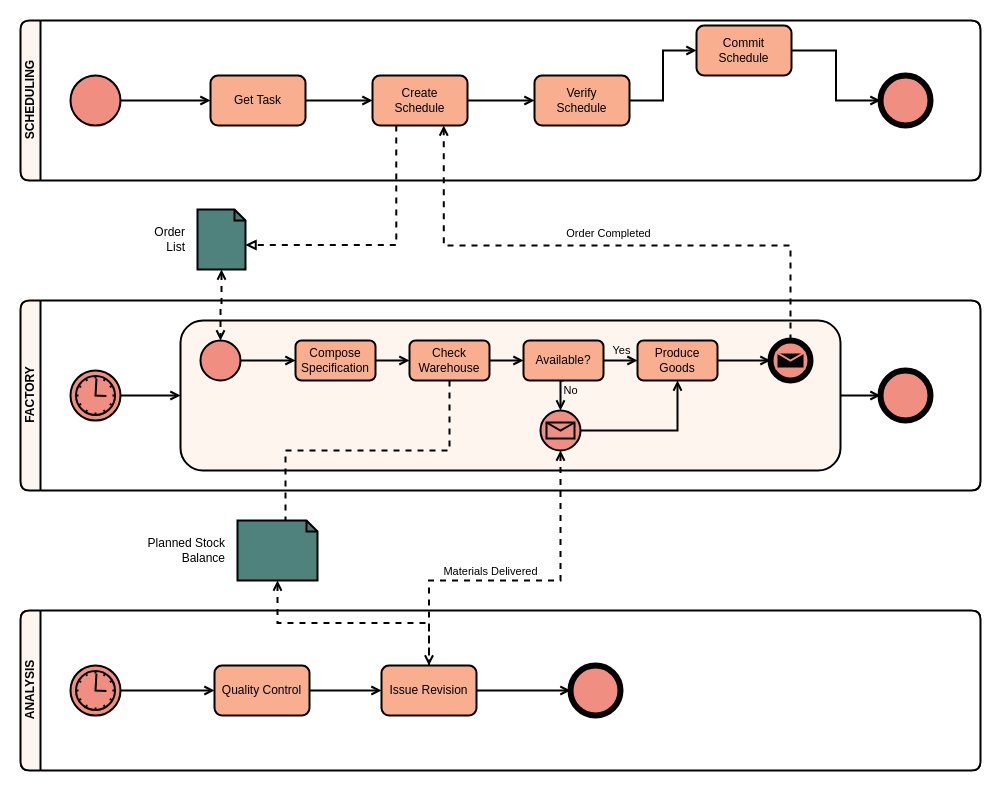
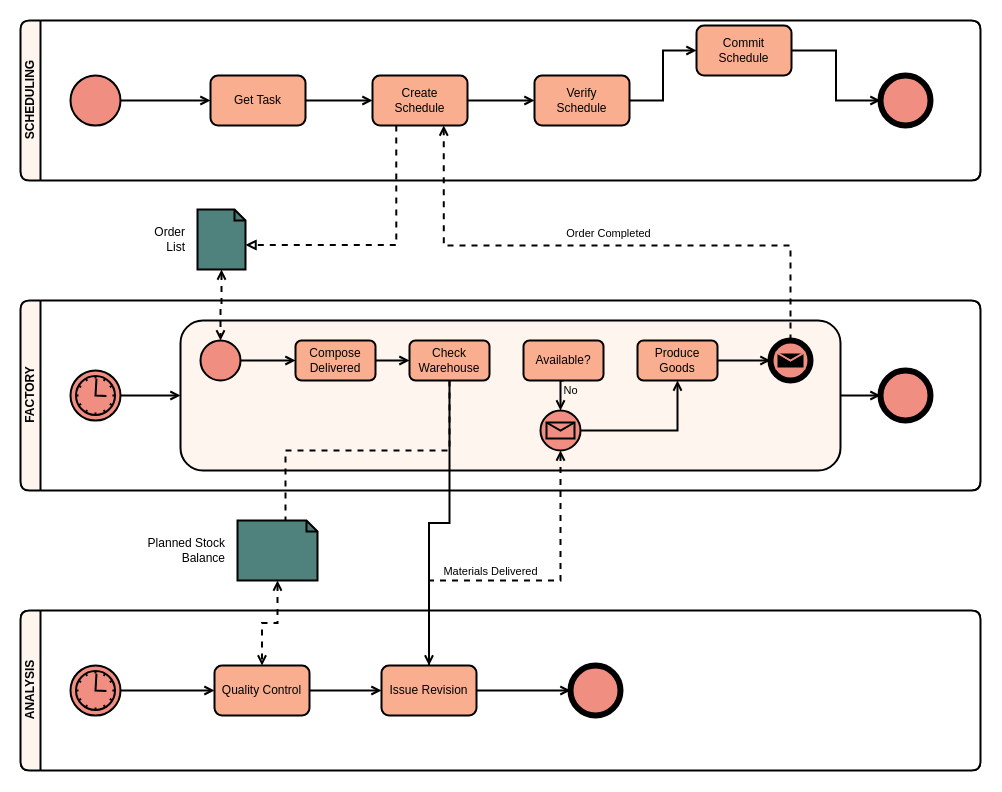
(336, 361) -> (336, 361)
(510, 361) -> (448, 523)
(624, 361) -> none
(351, 623) -> (262, 633)
